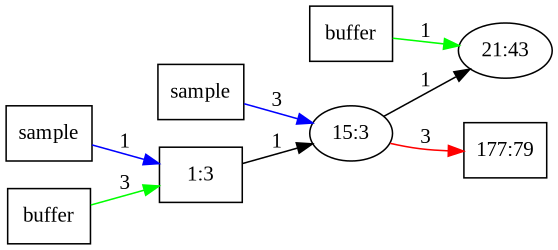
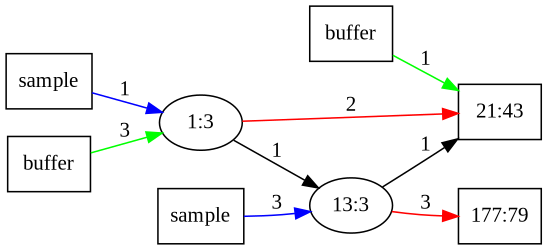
(505, 51) -> (500, 112)
none -> (342, 118)
(351, 133) -> (351, 205)
(201, 175) -> (201, 123)
